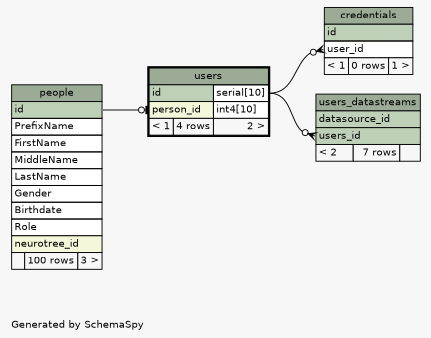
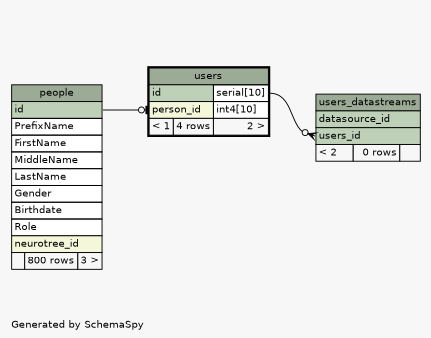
(368, 41) -> none
(380, 152) -> (380, 152)
(51, 260) -> (51, 260)
